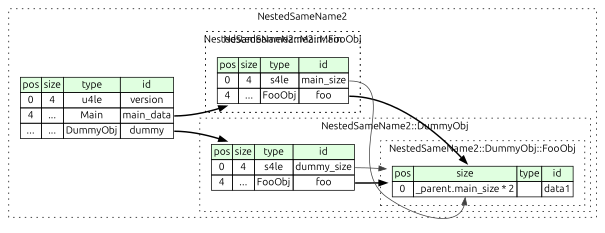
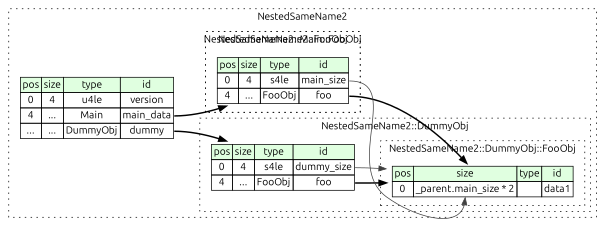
(283, 40) -> (283, 40)
